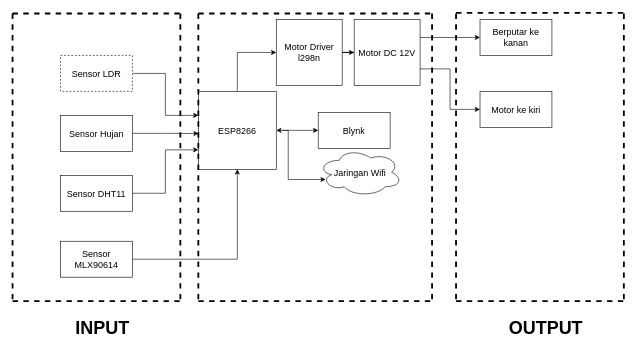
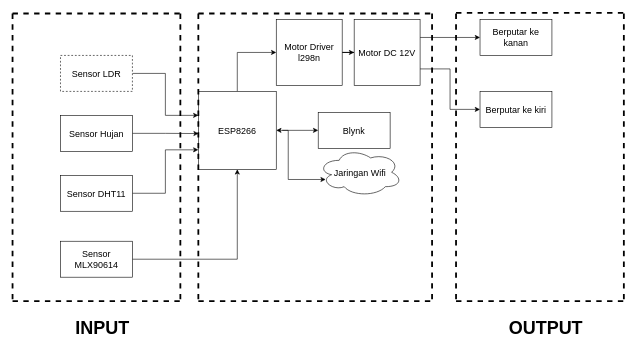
(516, 110) -> (516, 110)
